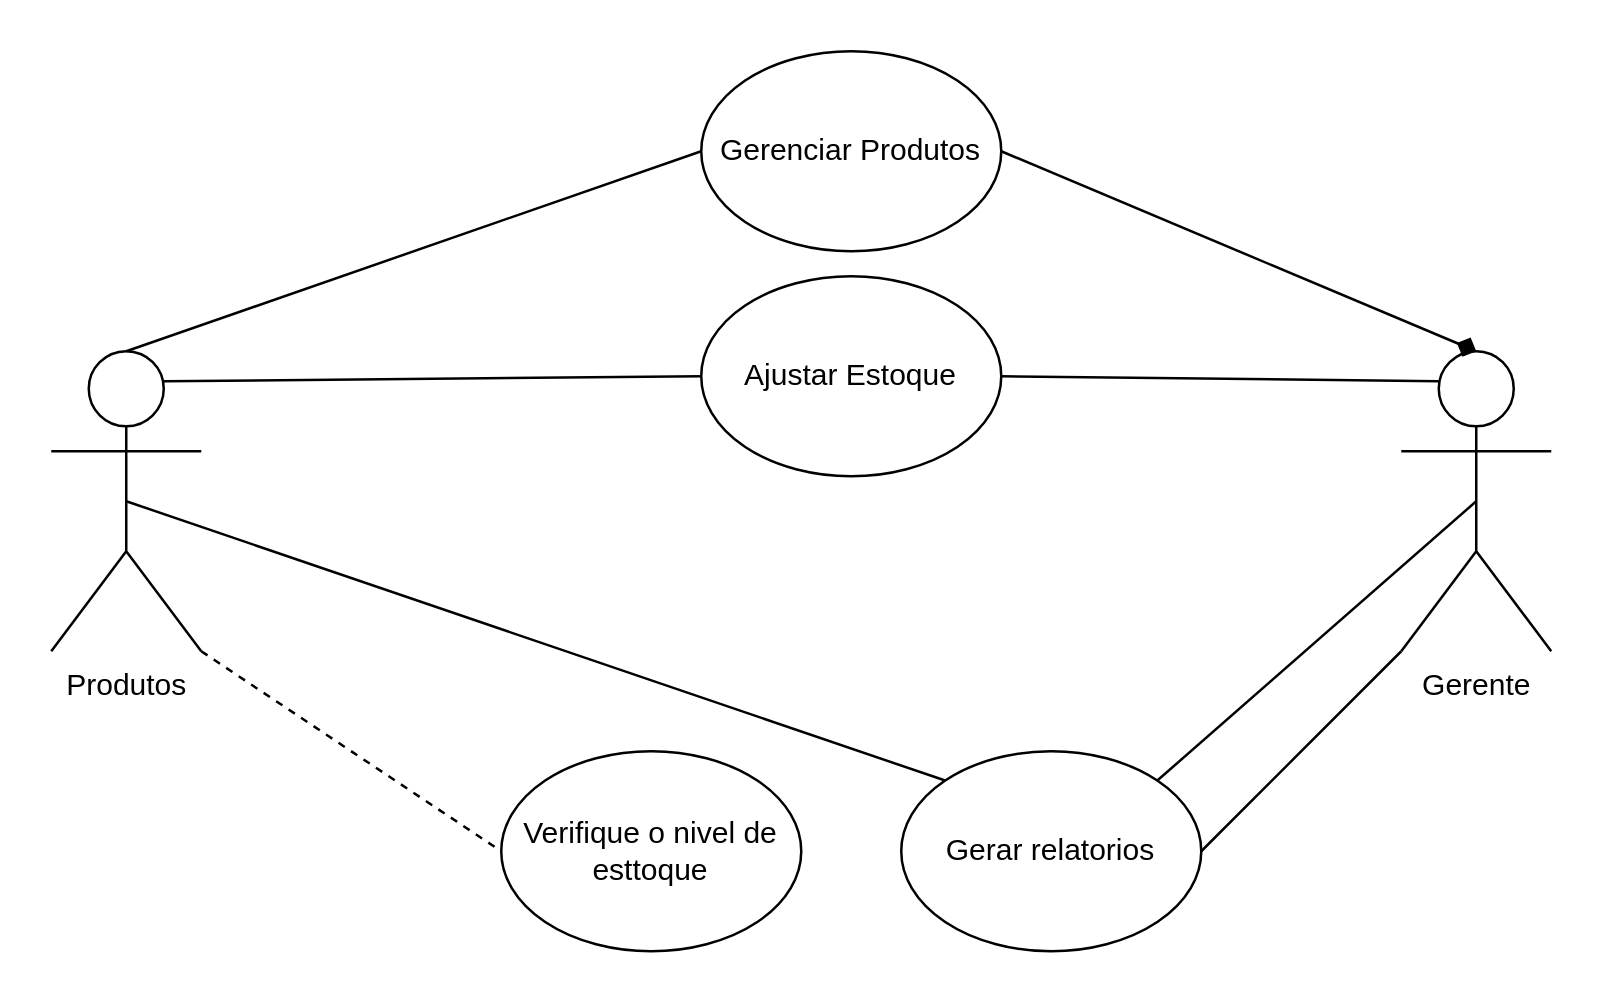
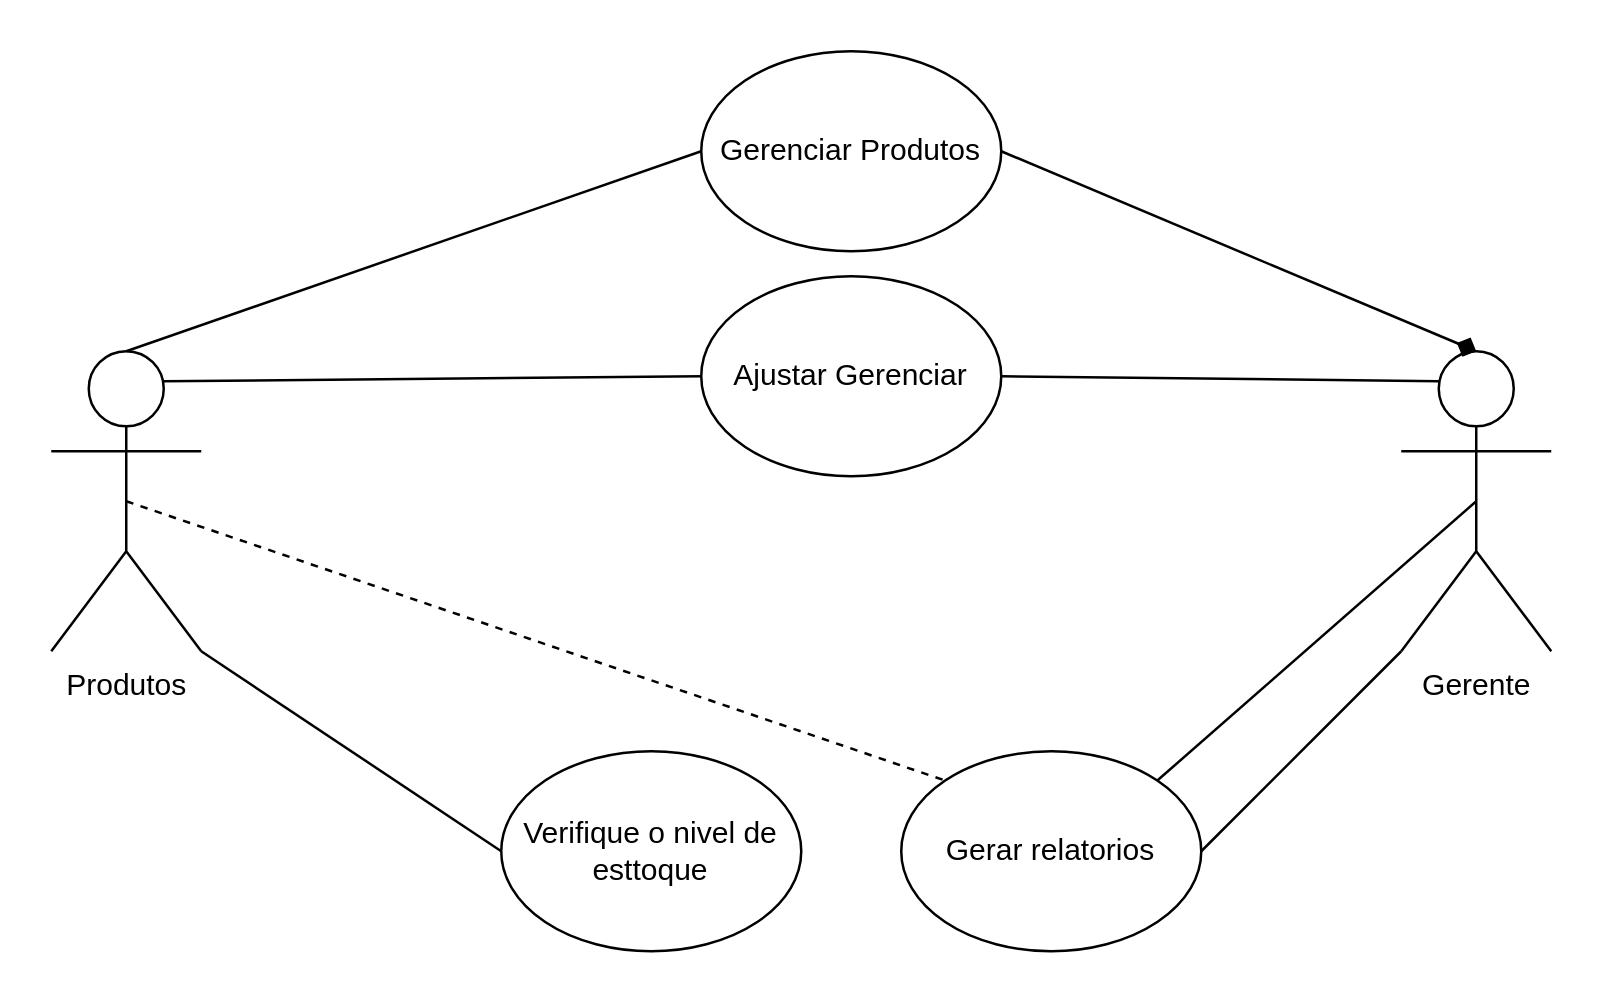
(851, 376) -> (851, 376)
(552, 647) -> (552, 647)
(352, 752) -> (352, 752)
